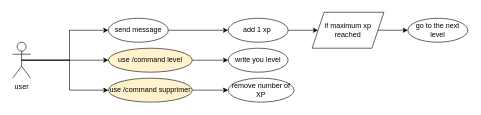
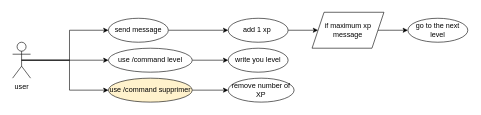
(348, 30) -> (348, 30)
(150, 60) -> (150, 60)
